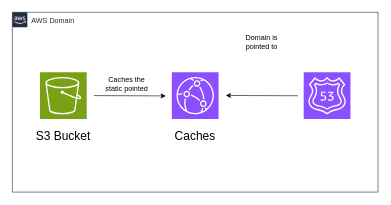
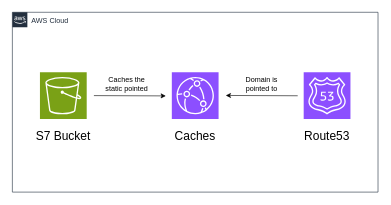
(50, 21) -> (48, 21)
(262, 42) -> (262, 84)
(63, 135) -> (63, 135)
none -> (327, 135)
